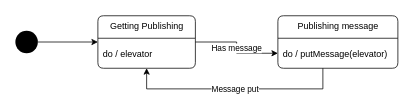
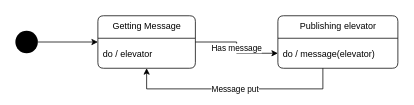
(147, 27) -> (147, 27)
(338, 27) -> (338, 27)
(342, 54) -> (335, 54)
